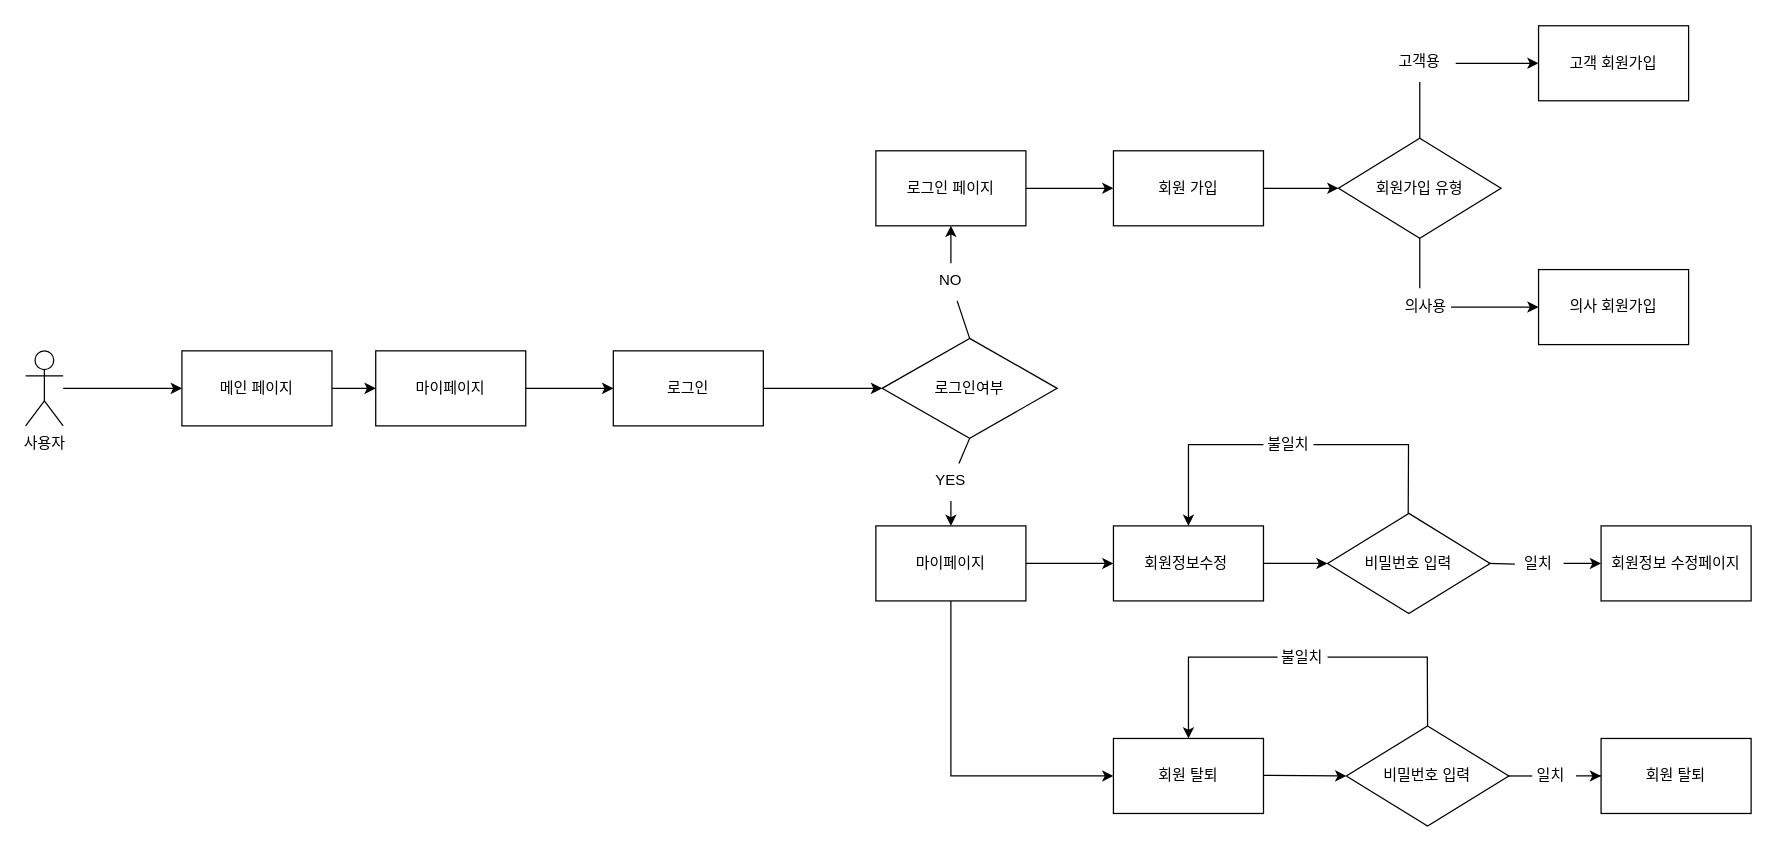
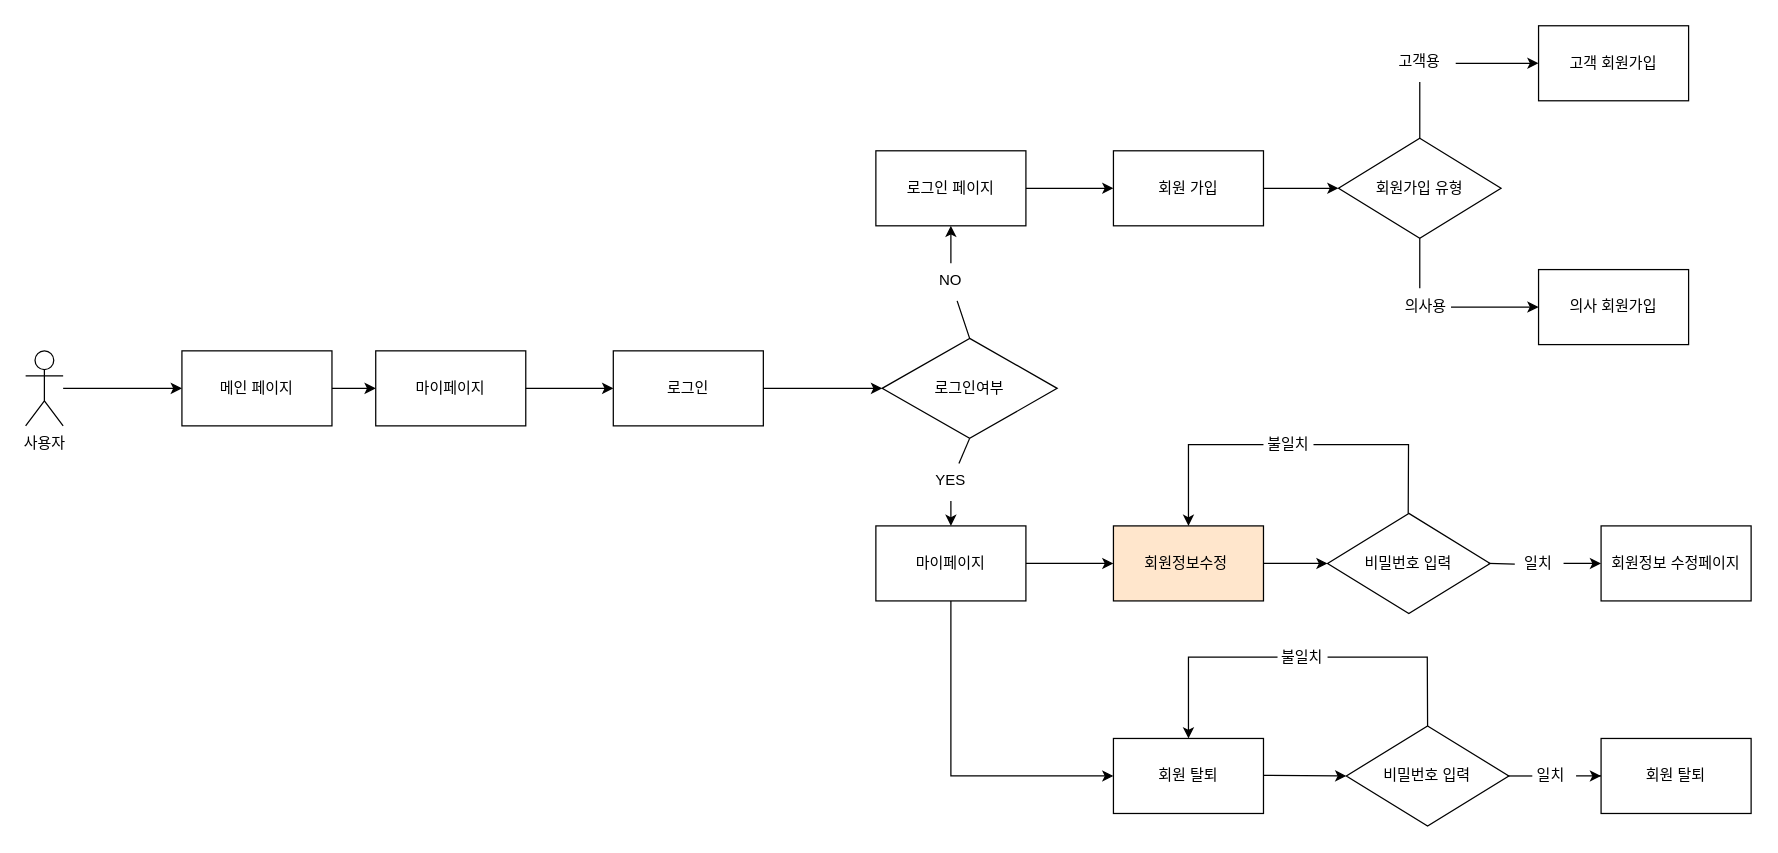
(1188, 563) -> (1188, 563)
